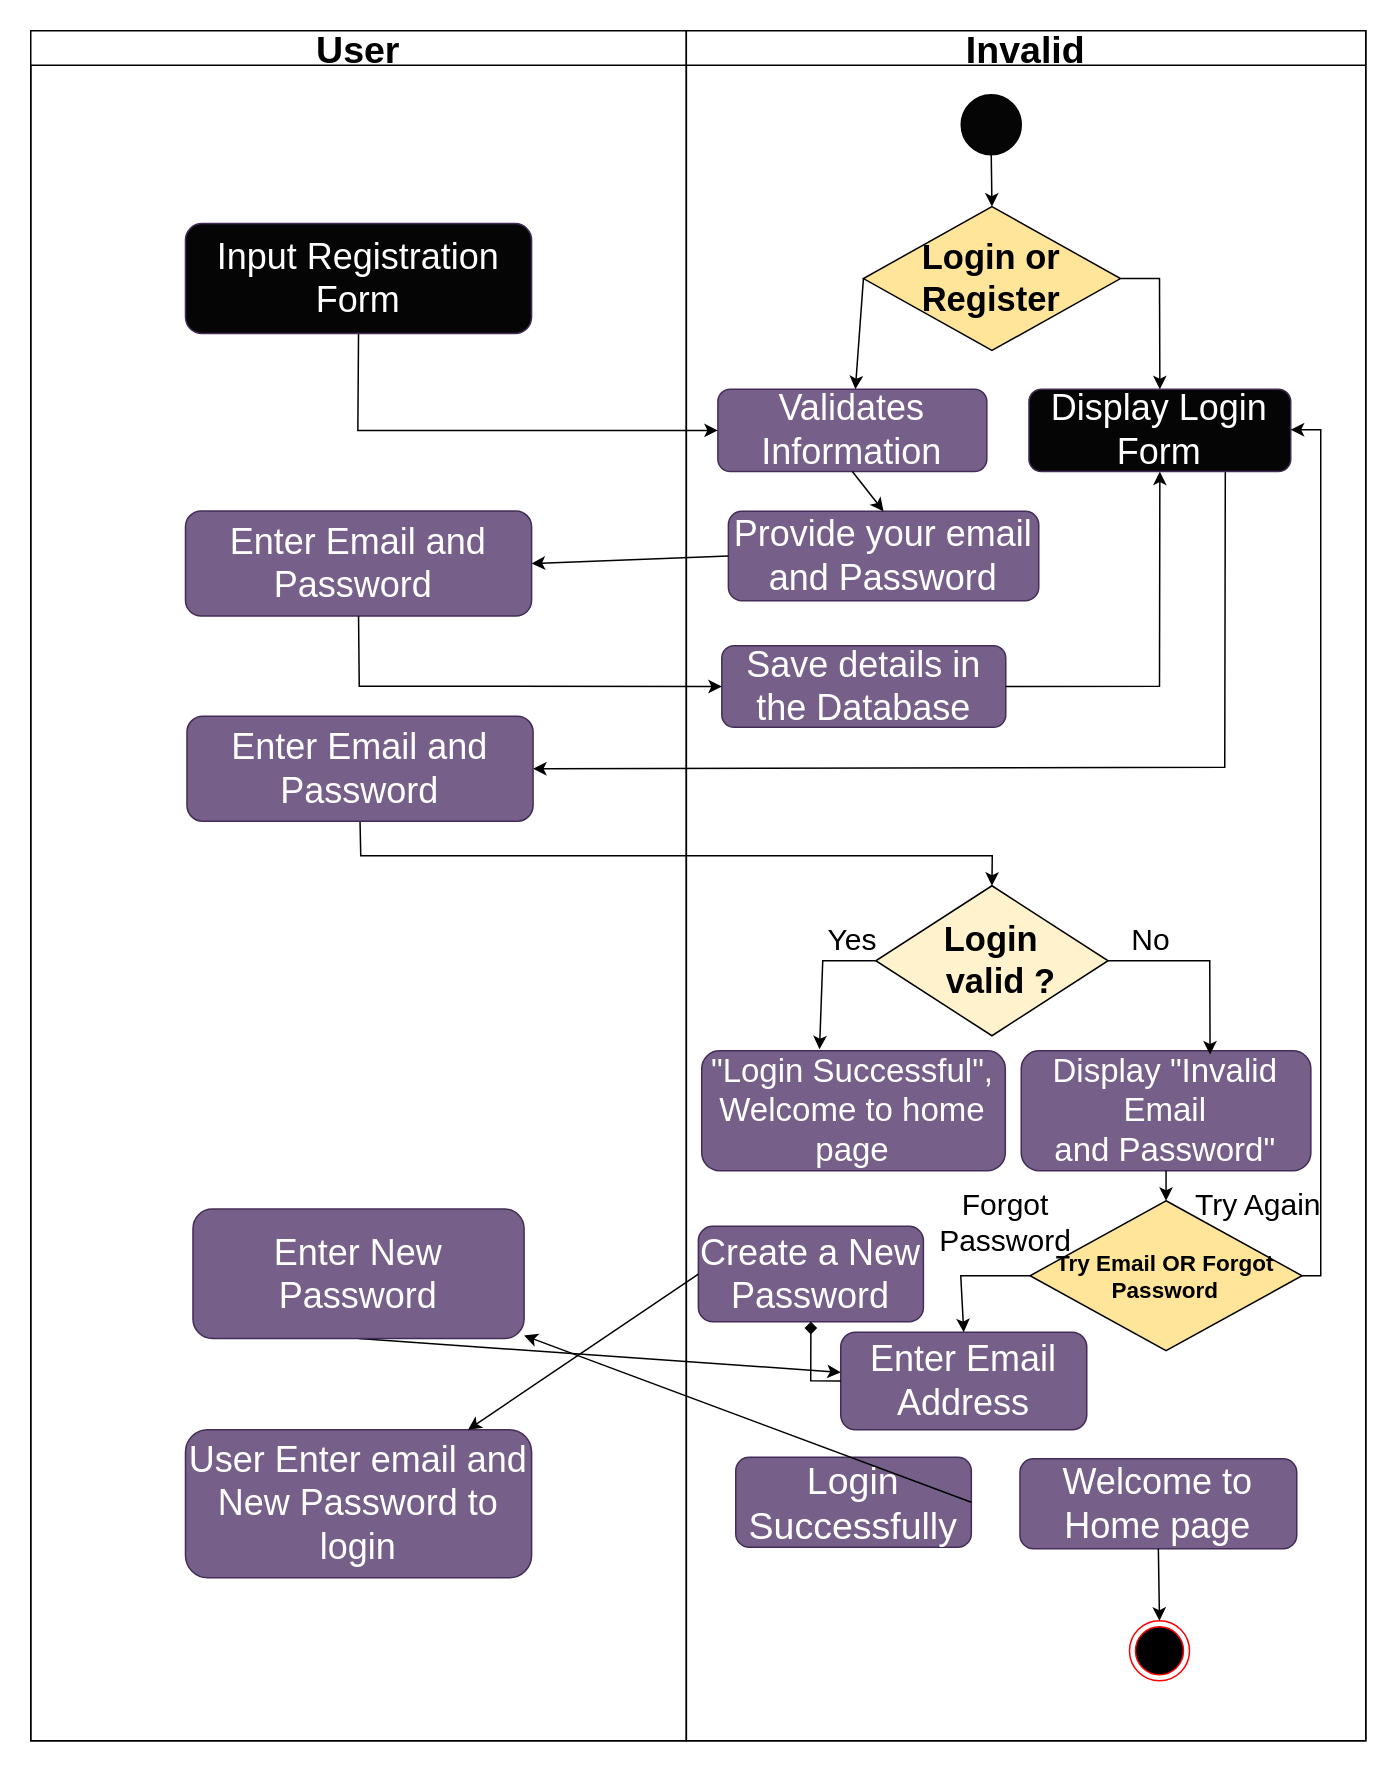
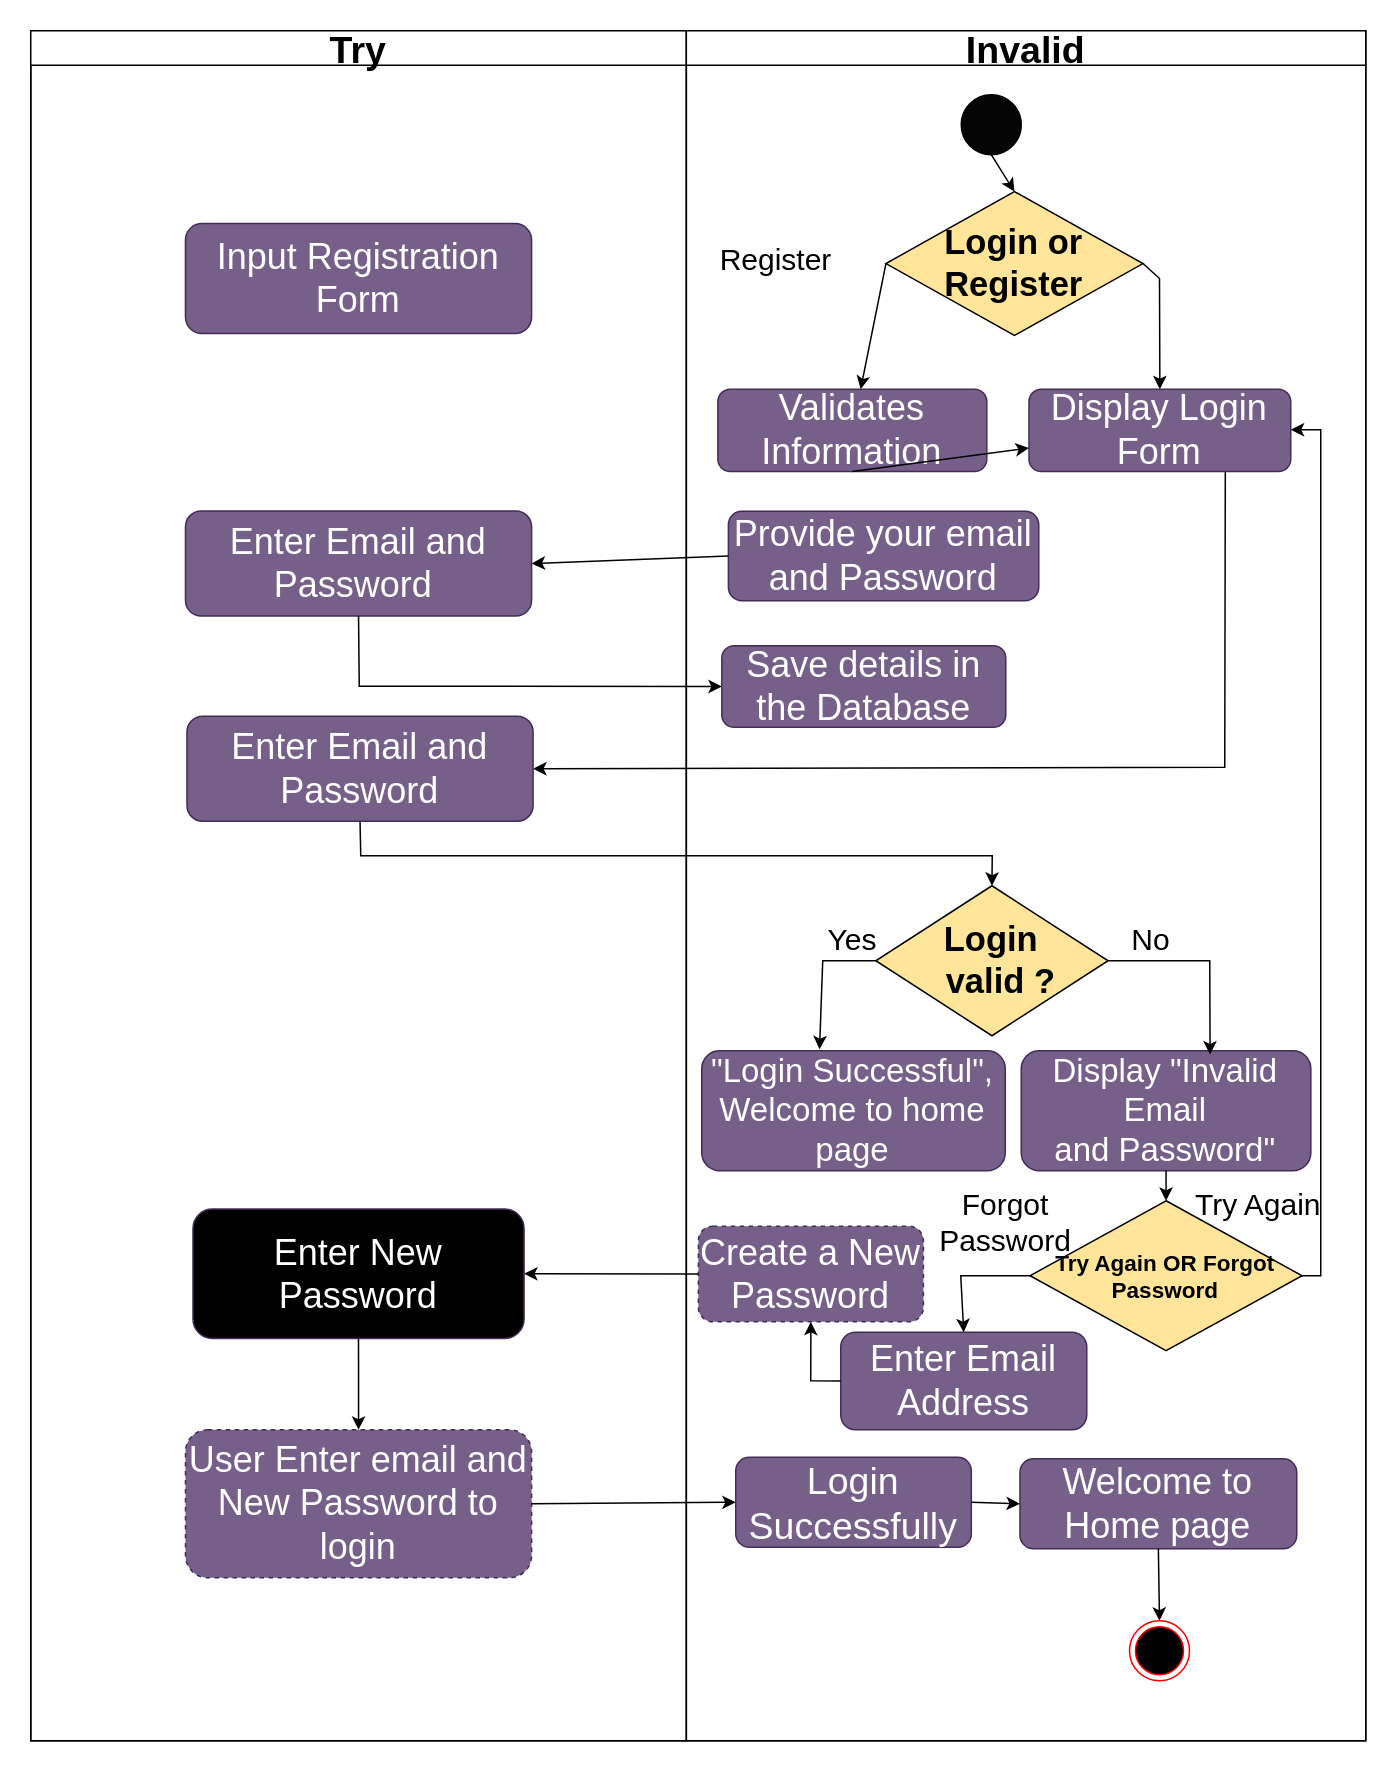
(359, 49) -> (359, 49)
none -> (777, 259)
(359, 279) -> (359, 279)
(992, 279) -> (1014, 264)
(485, 430) -> none
(1160, 430) -> (1160, 430)
(865, 488) -> (936, 460)
(1160, 660) -> none
(992, 961) -> (992, 961)
(359, 1274) -> (359, 1274)
(811, 1274) -> (811, 1274)
(1166, 1276) -> (1166, 1276)
(641, 1313) -> (616, 1274)
(811, 1334) -> (811, 1333)
(707, 1363) -> (359, 1379)
(776, 1429) -> (990, 1503)
none -> (629, 1503)
(359, 1504) -> (359, 1504)
